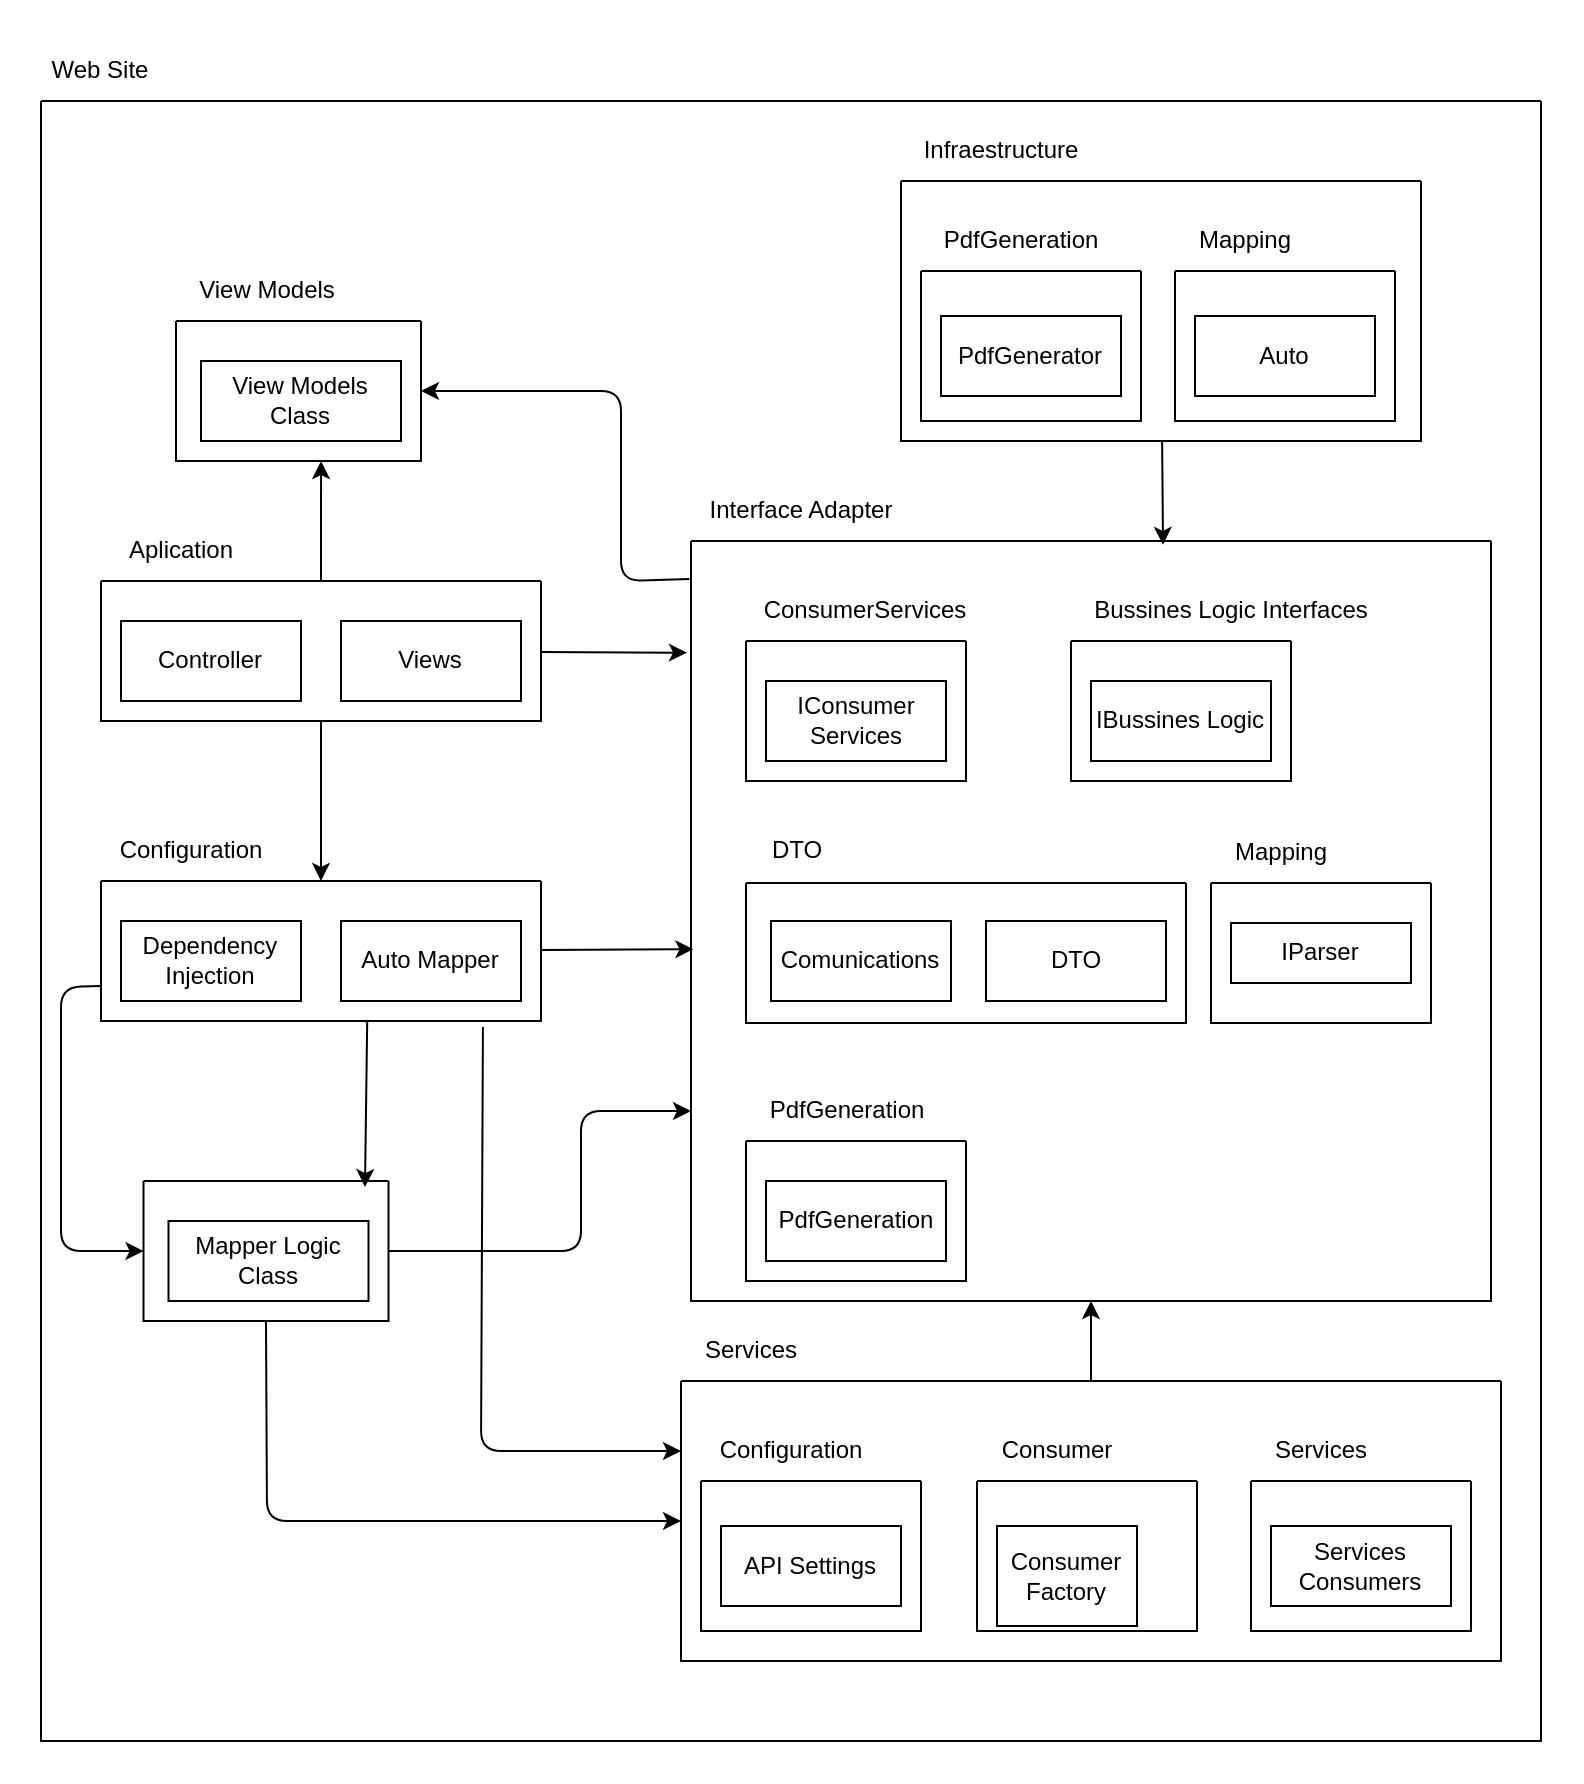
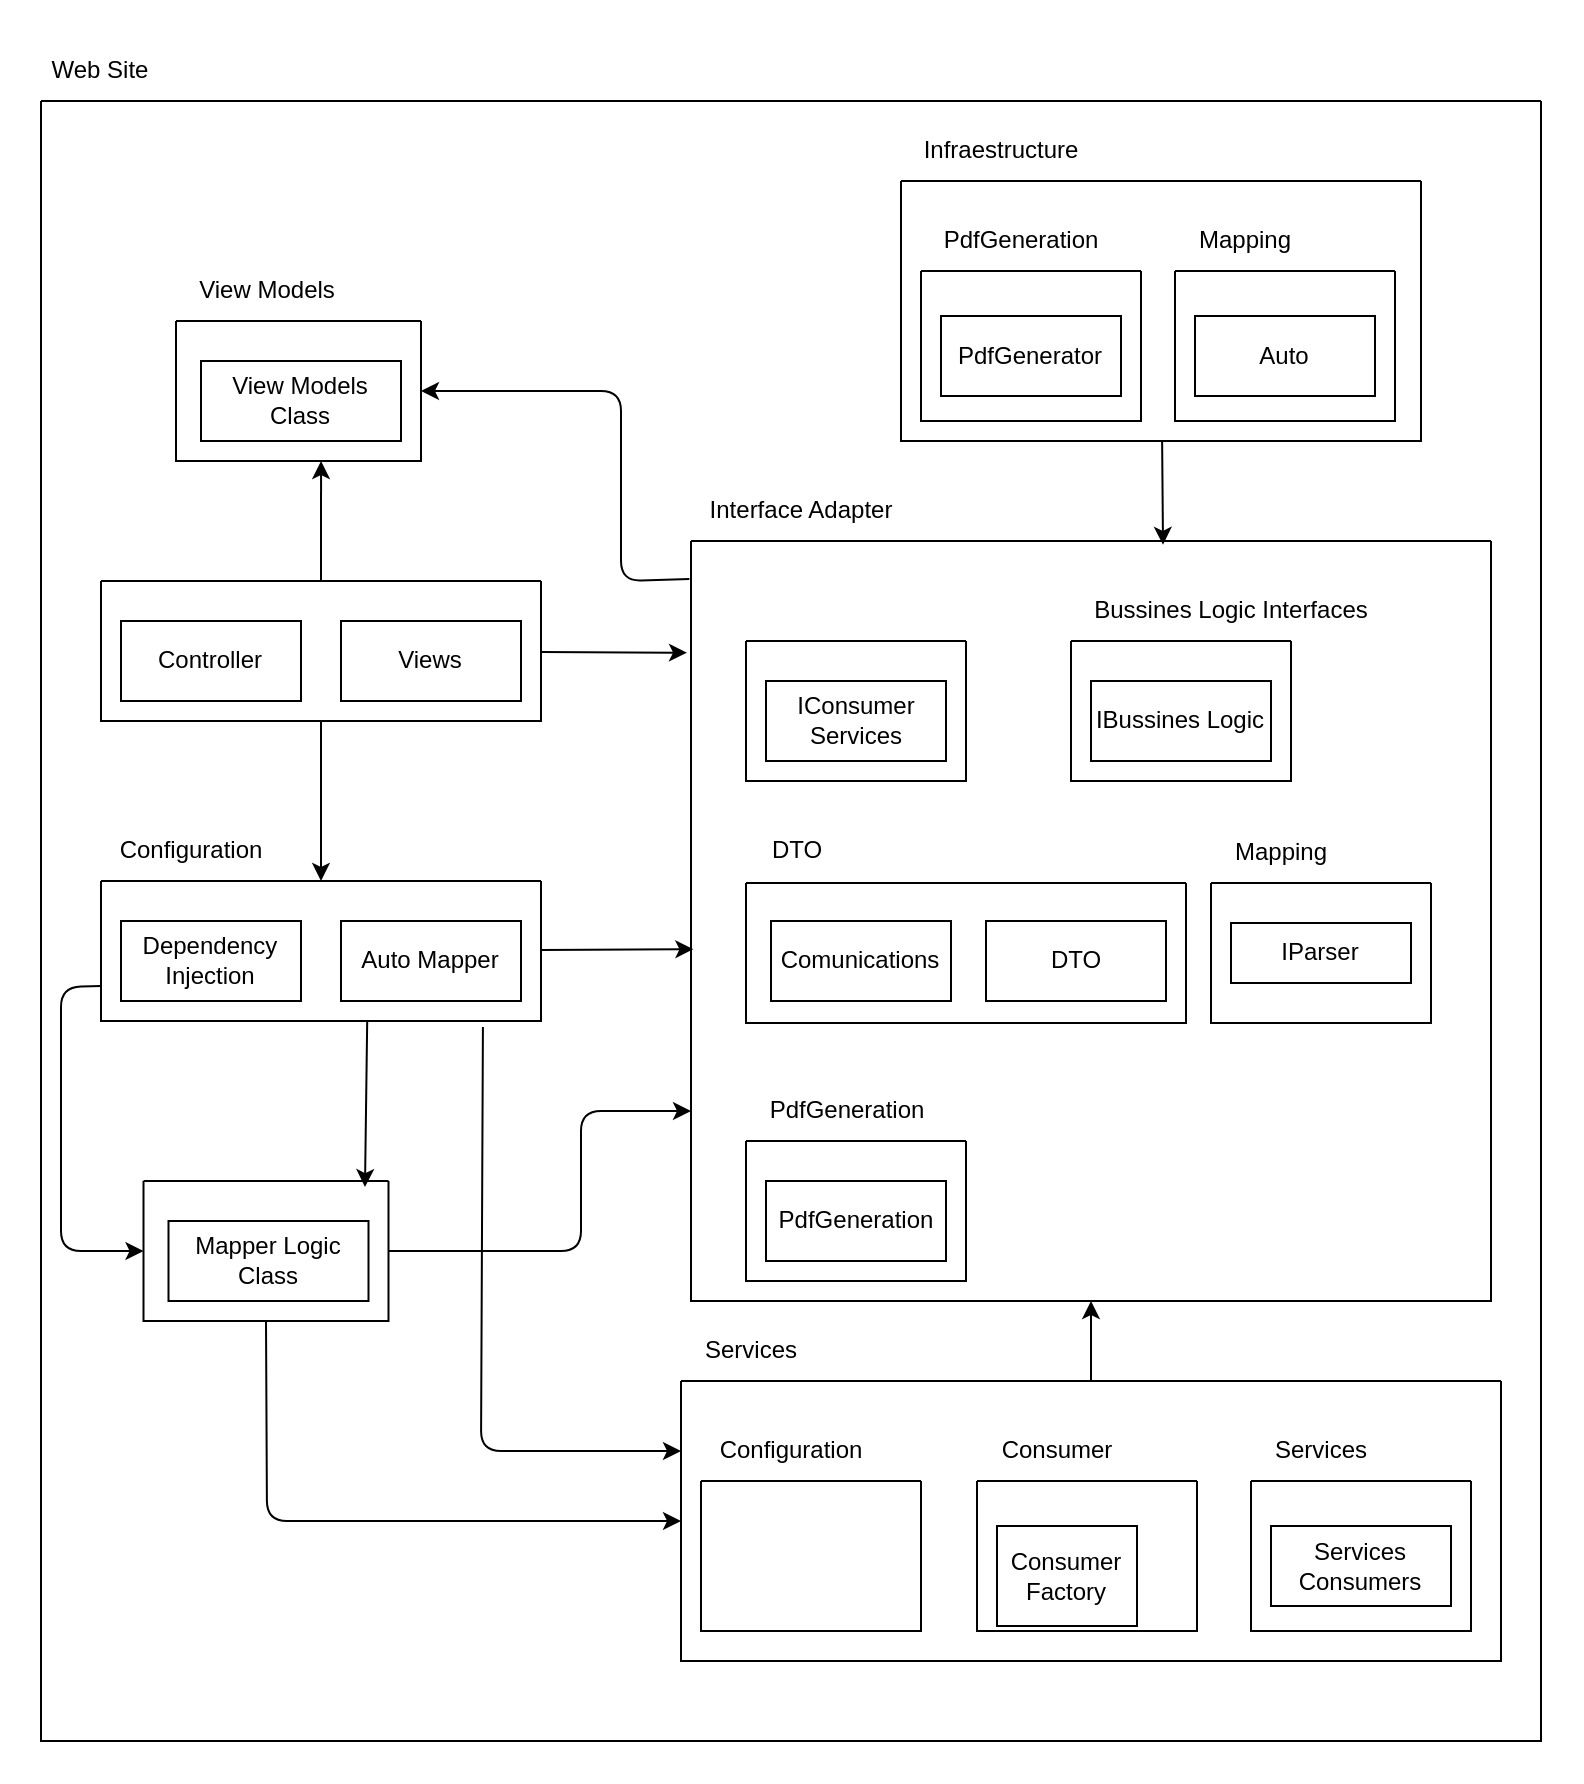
(181, 551) -> none
(864, 611) -> none
(811, 1566) -> none
